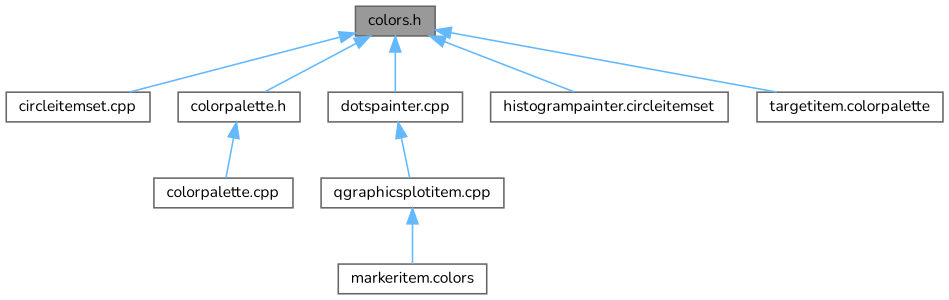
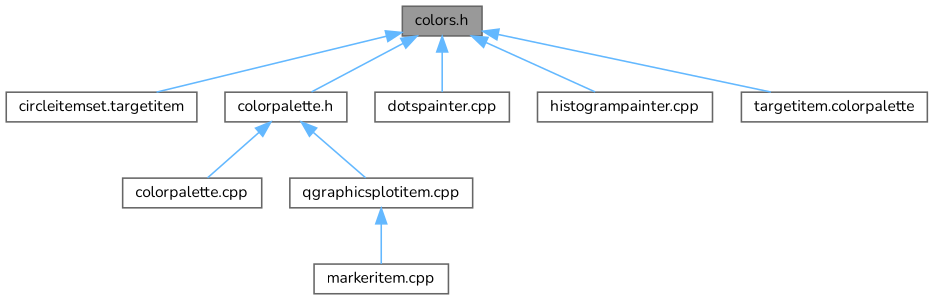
(78, 107) -> (102, 107)
(609, 107) -> (625, 107)
(406, 158) -> (339, 155)
(412, 279) -> (381, 279)
